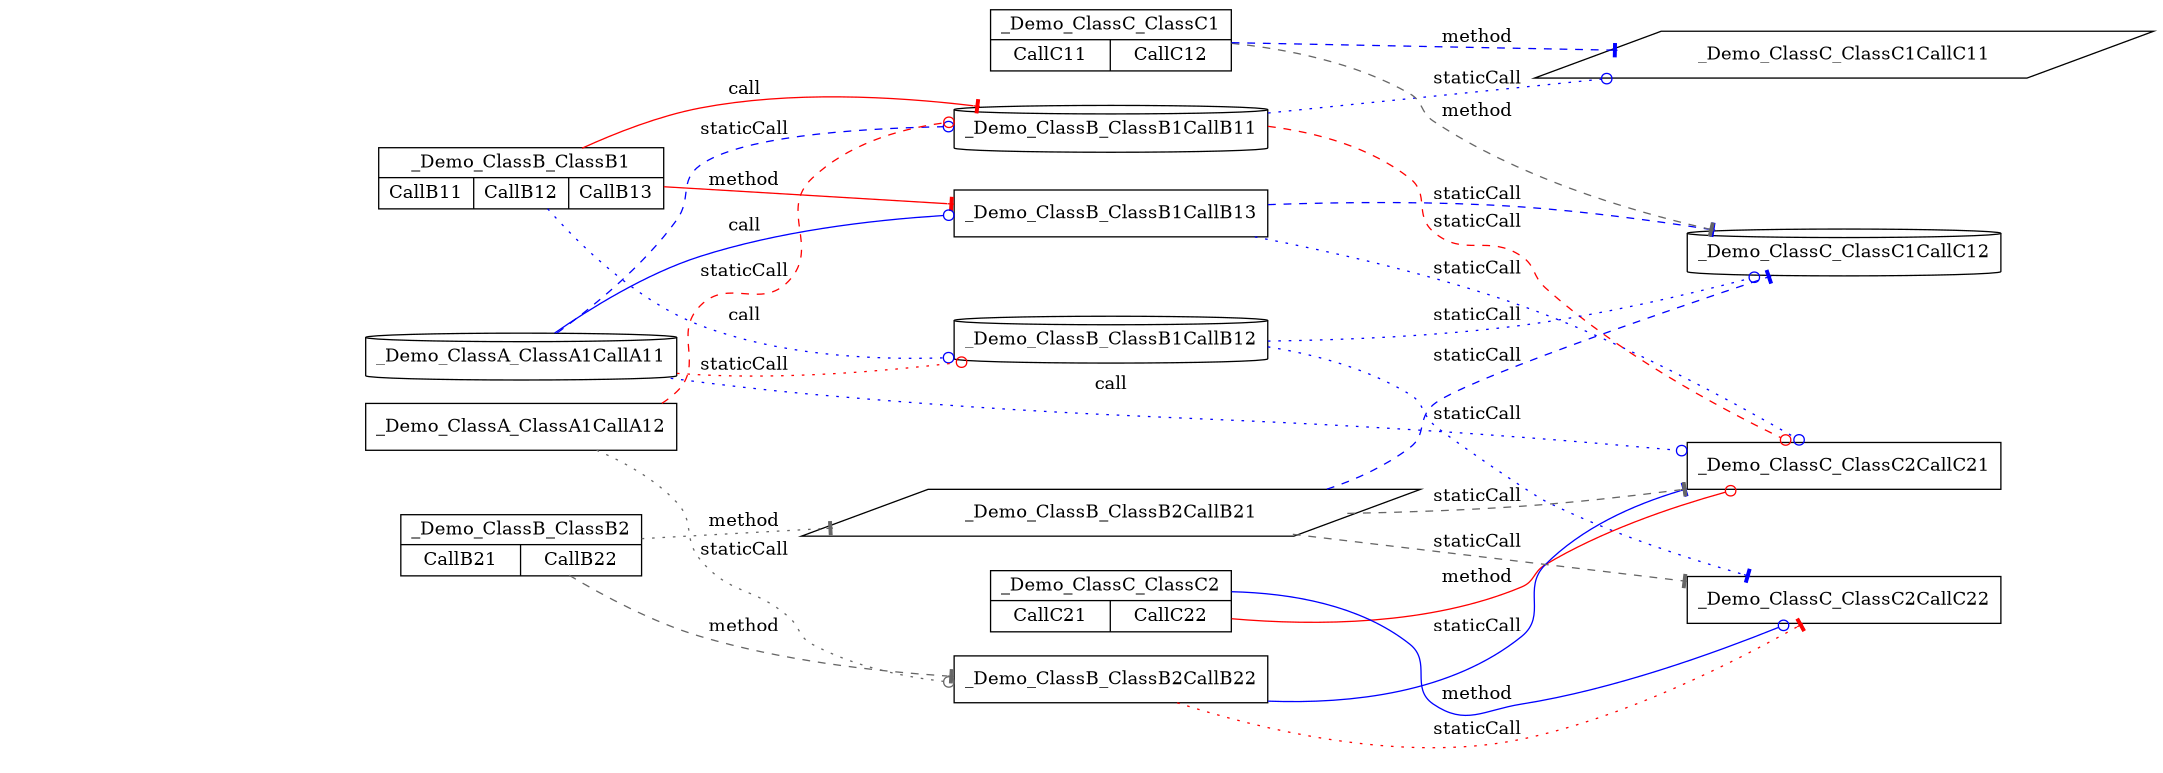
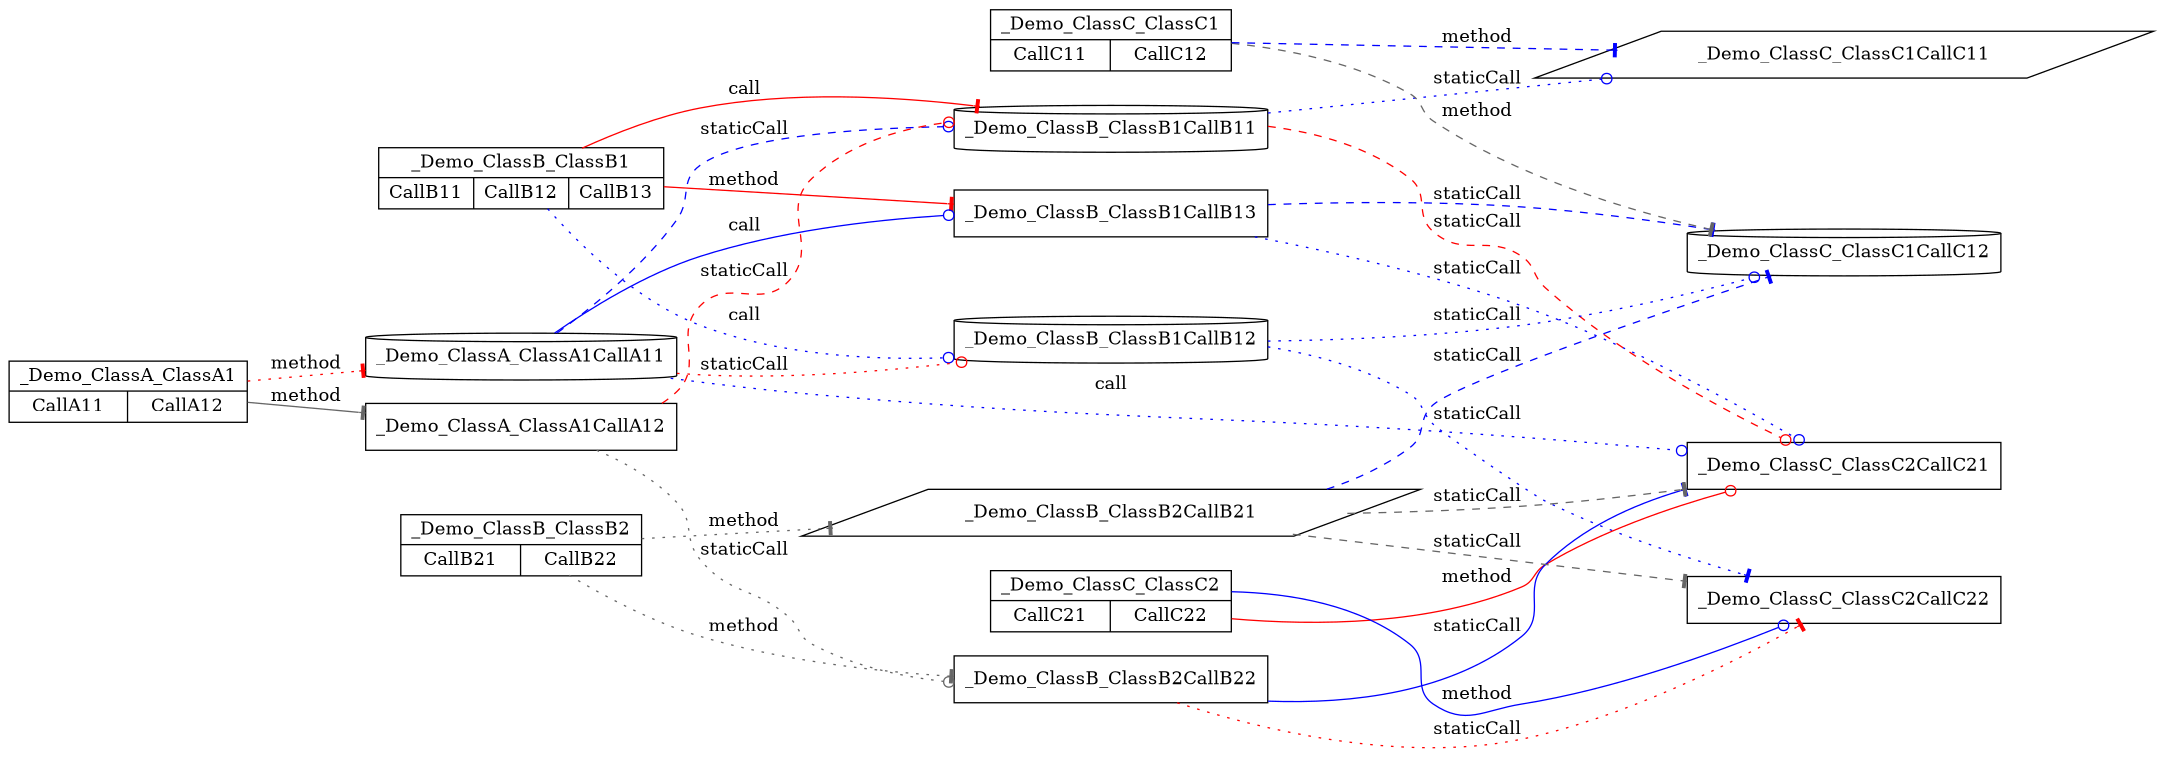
none -> (128, 392)
(751, 649) -> (751, 649)
